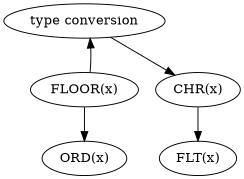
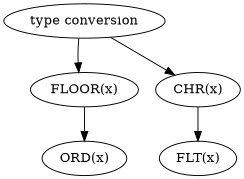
(91, 60) -> (78, 51)
